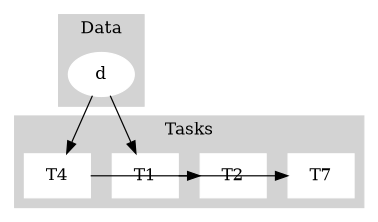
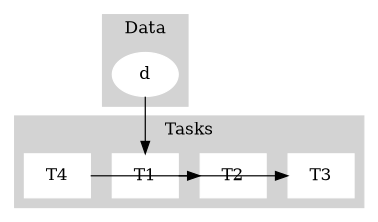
(80, 123) -> none
(321, 176) -> (321, 176)
